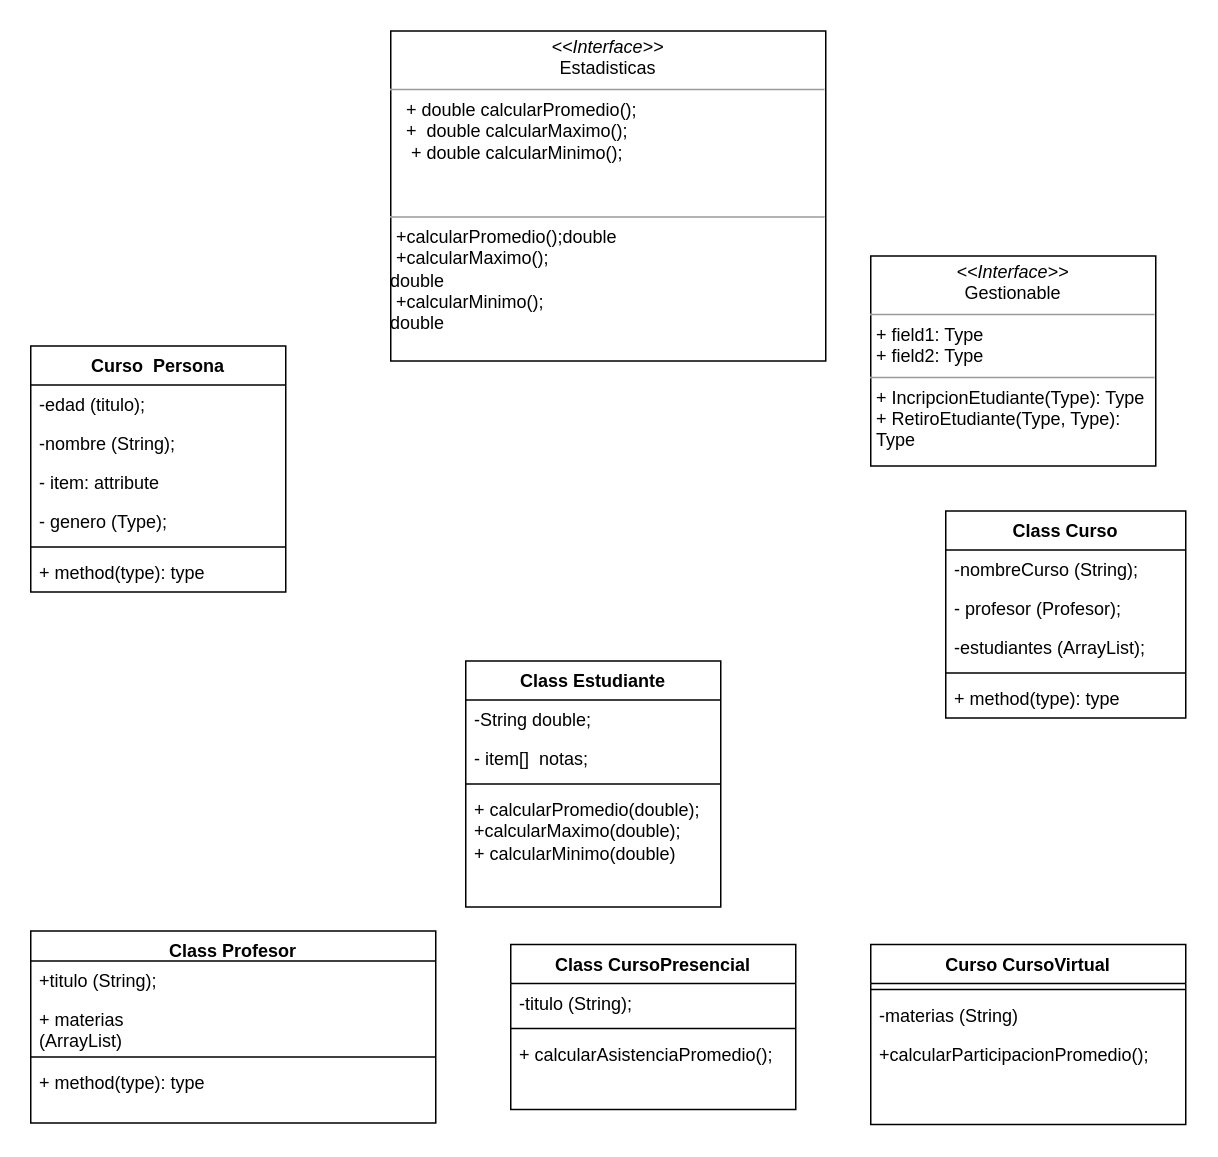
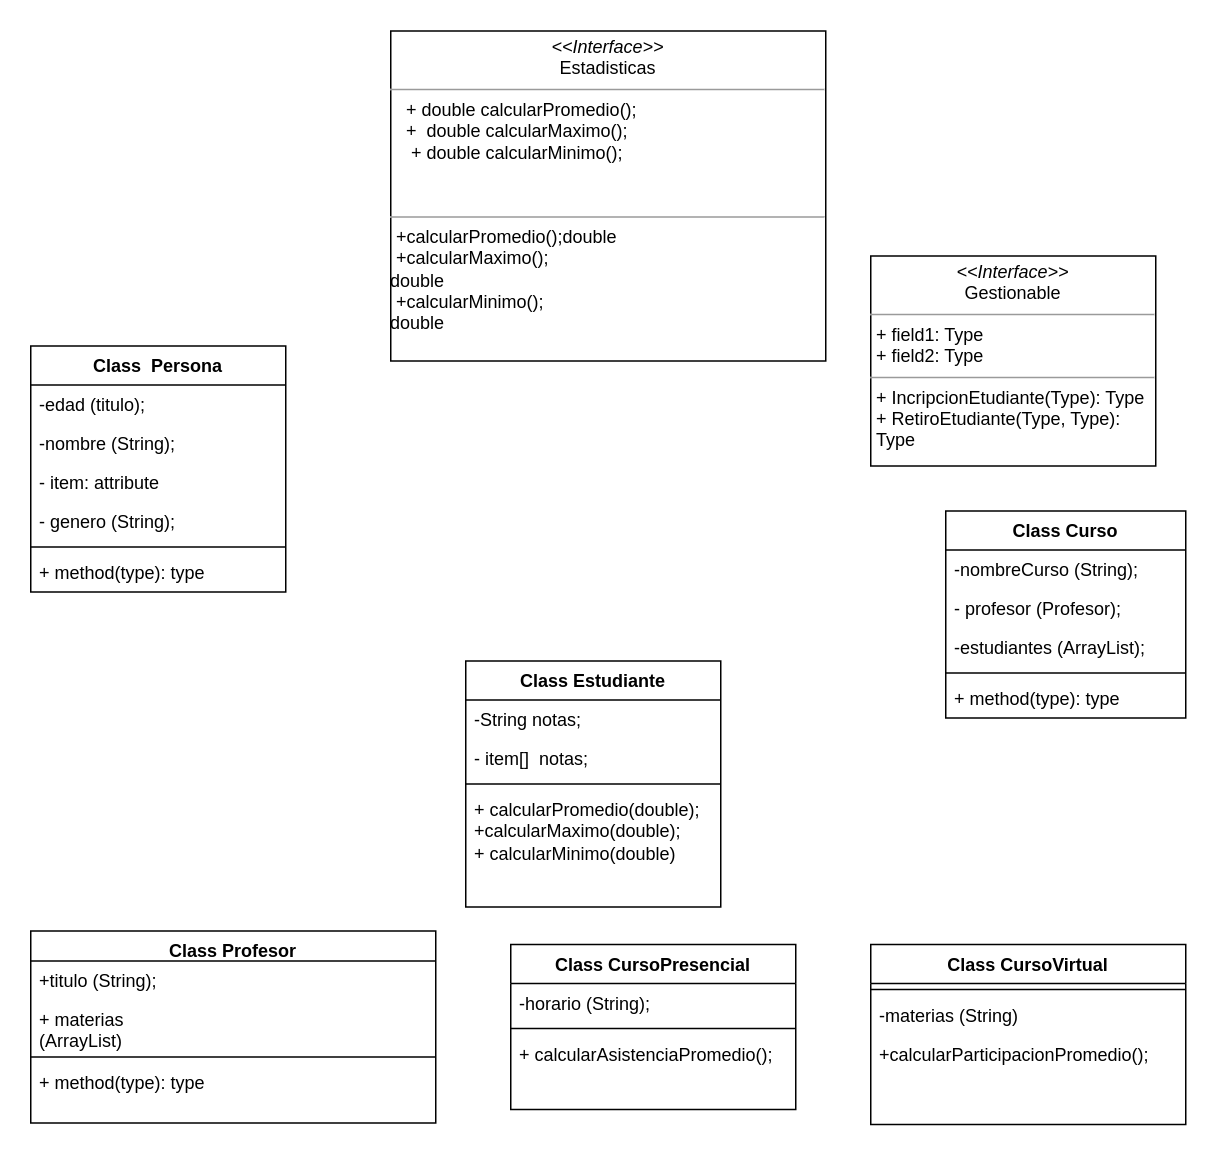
(158, 367) -> (158, 367)
(113, 523) -> (121, 523)
(541, 721) -> (538, 721)
(1028, 966) -> (1028, 966)
(594, 1005) -> (601, 1005)
